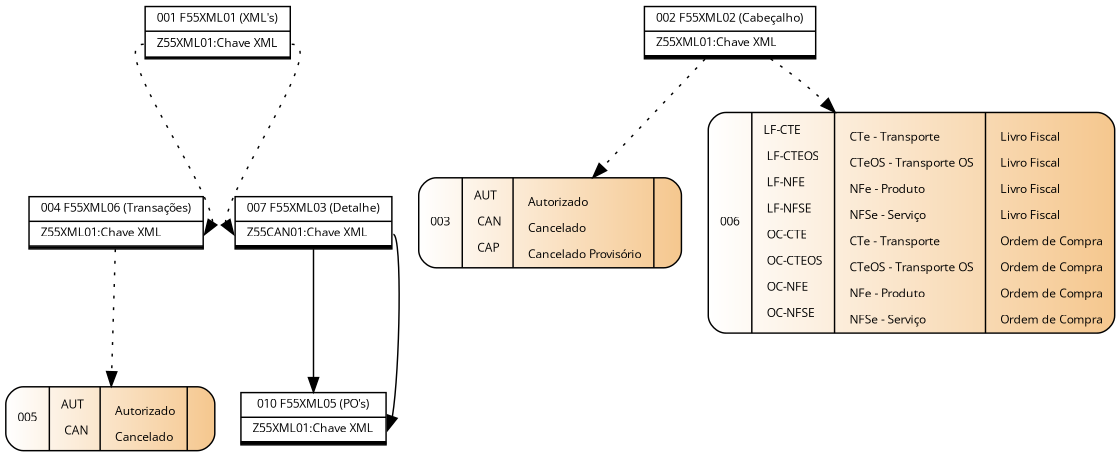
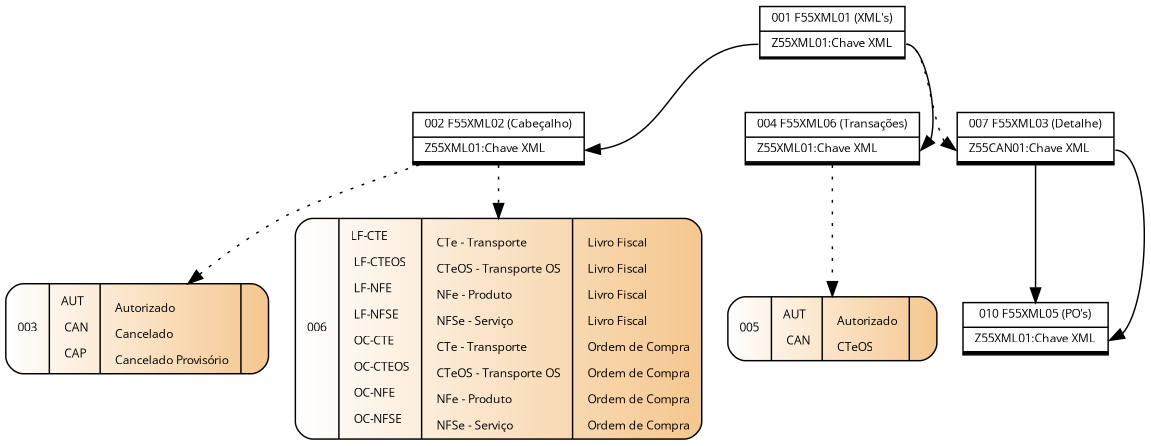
none -> (677, 91)
(170, 132) -> (930, 88)
(143, 438) -> (854, 348)
